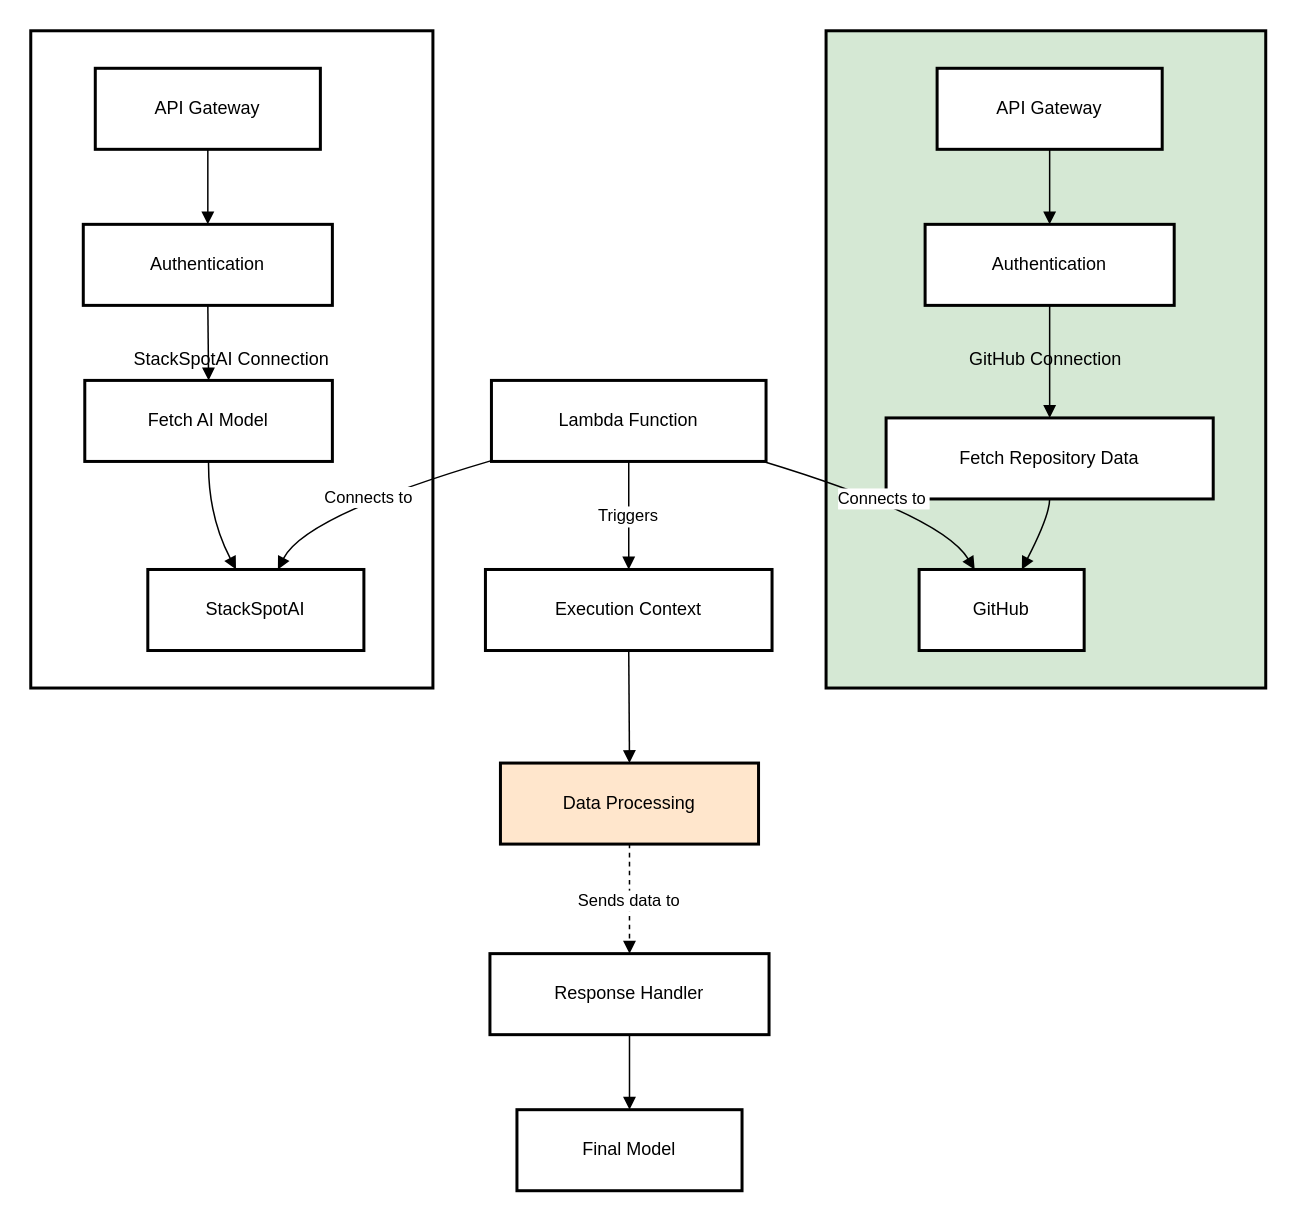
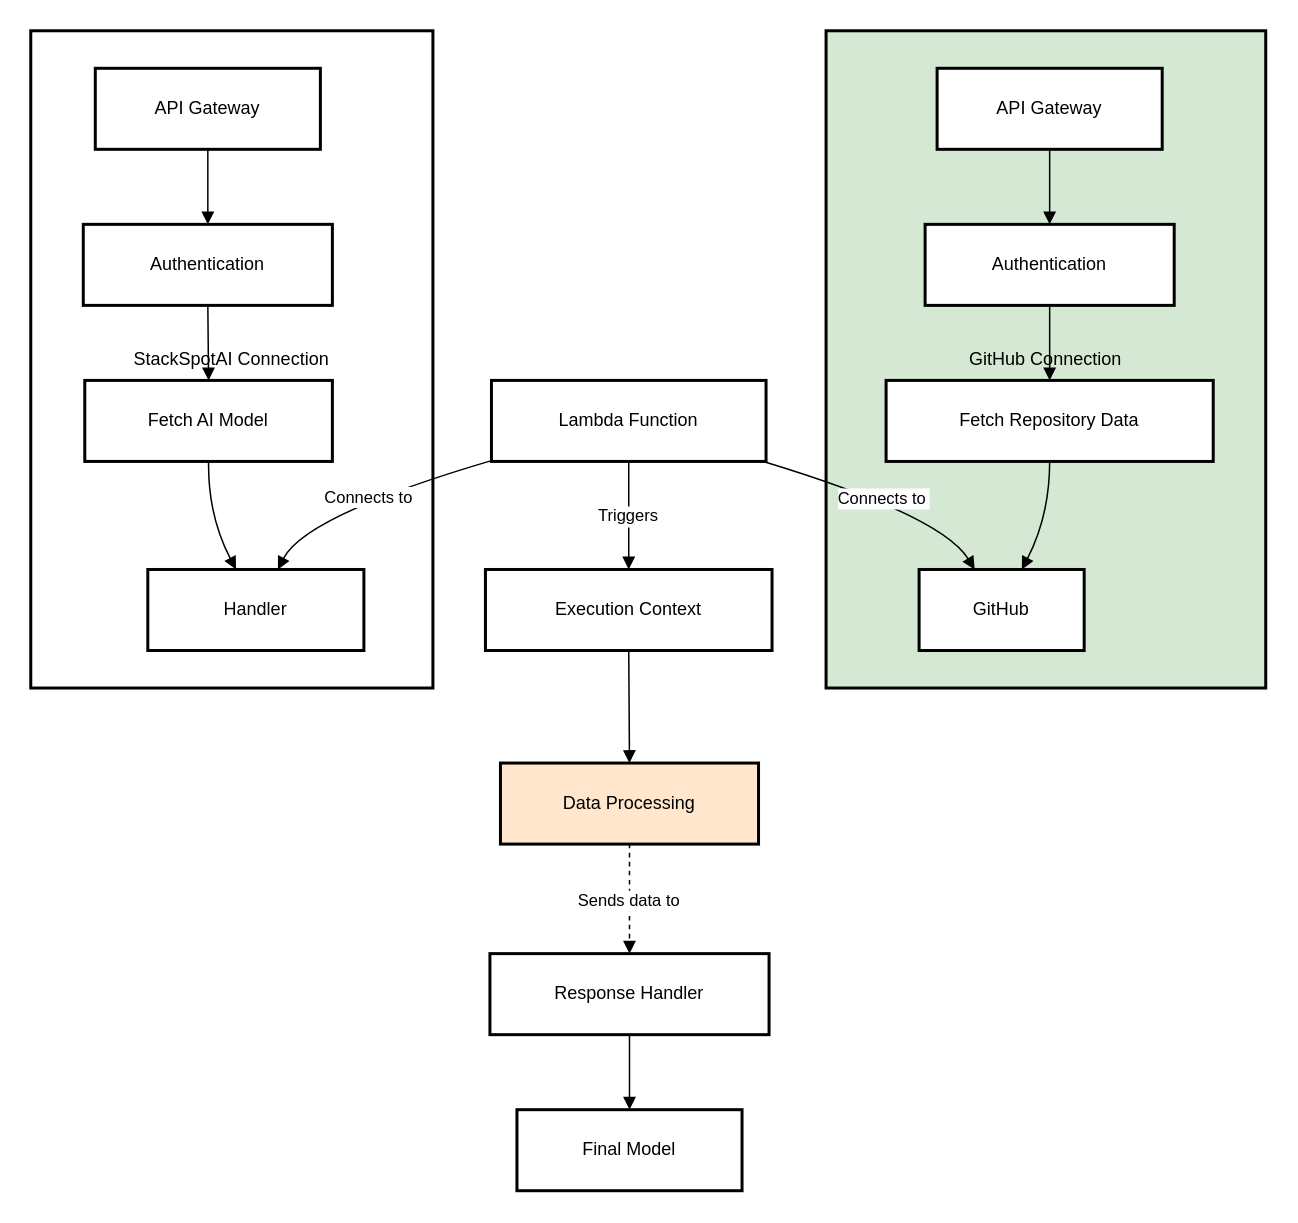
(1049, 458) -> (1049, 421)
(256, 610) -> (256, 610)
